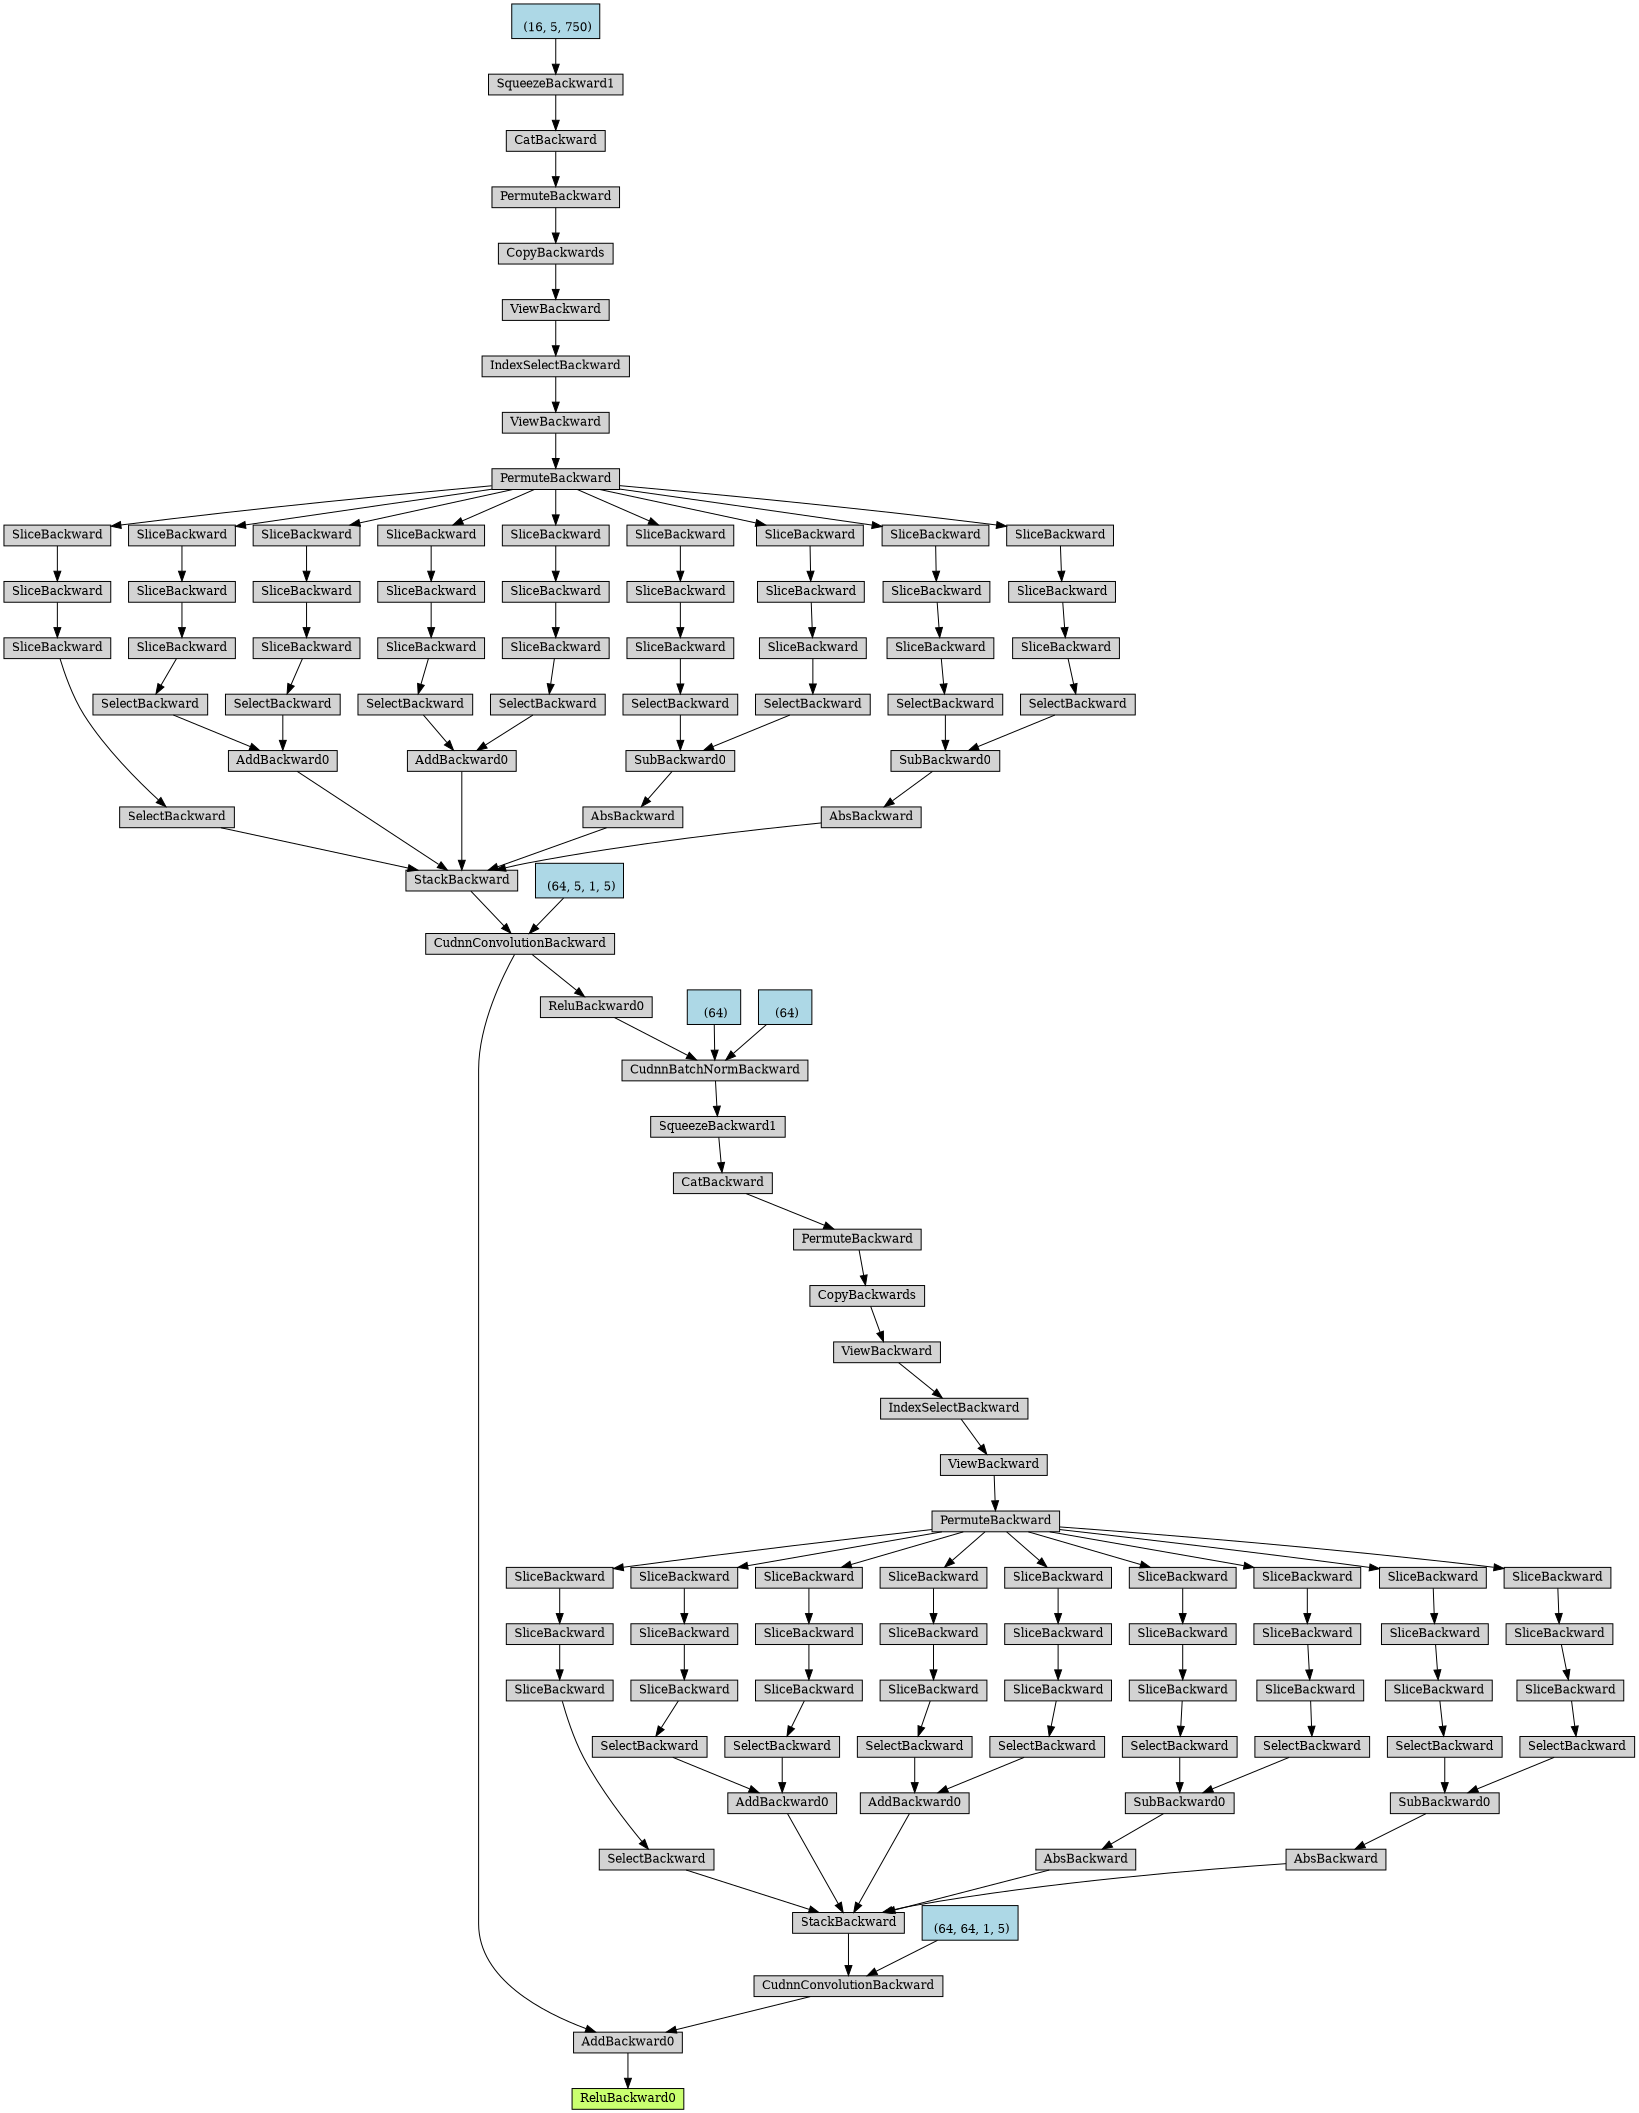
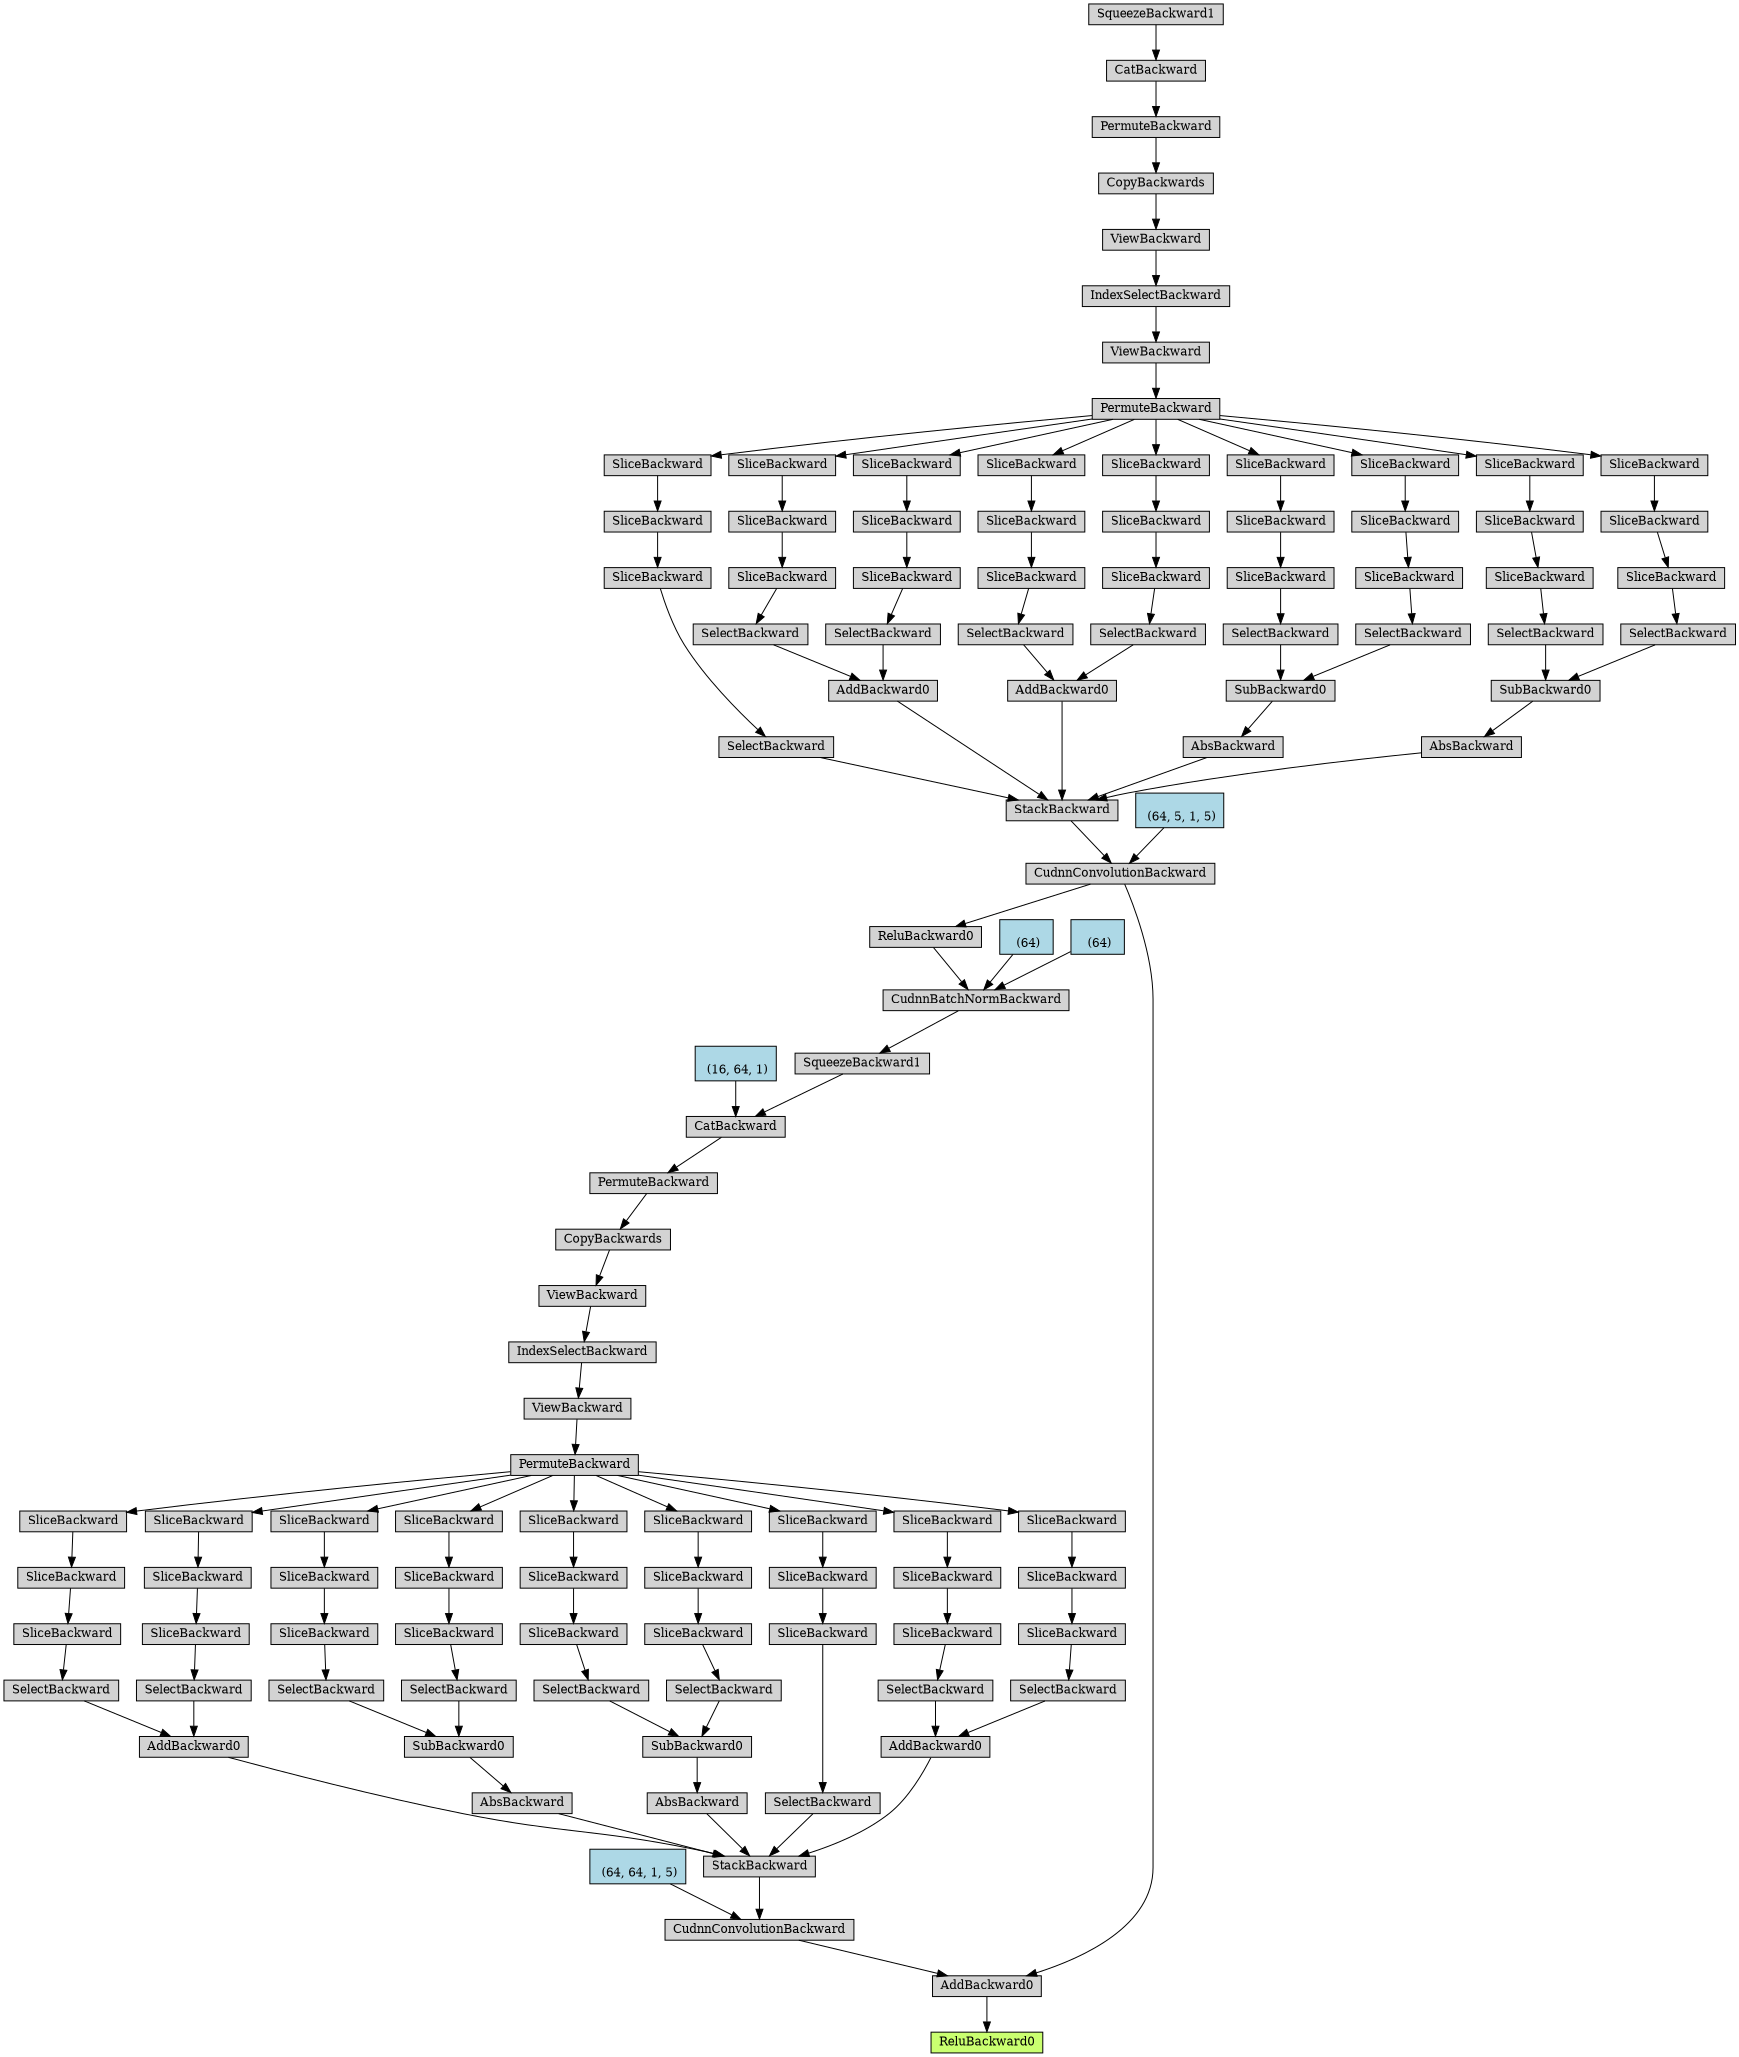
(556, 21) -> none
none -> (736, 1064)
